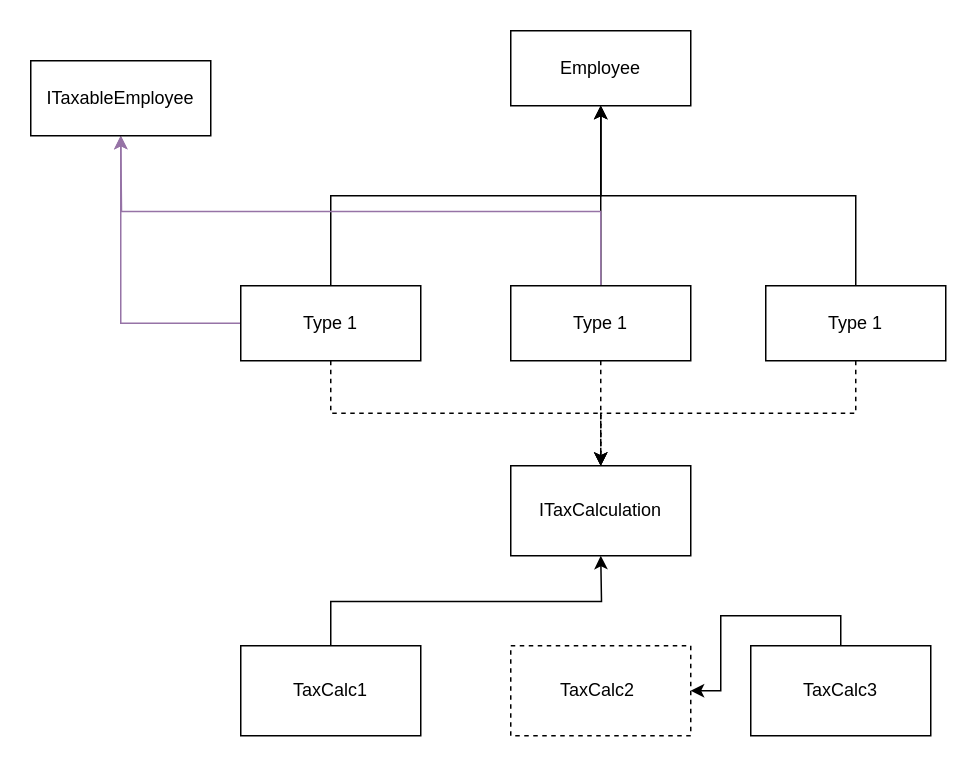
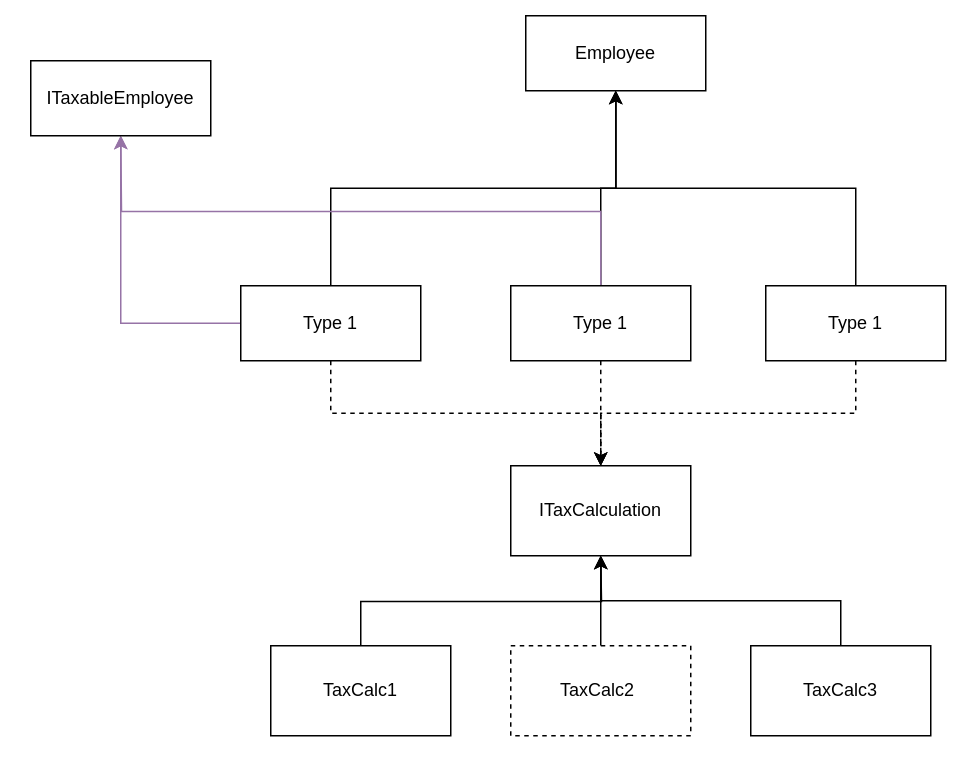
(601, 68) -> (616, 53)
(735, 616) -> (731, 601)
none -> (601, 625)
(331, 691) -> (361, 691)
